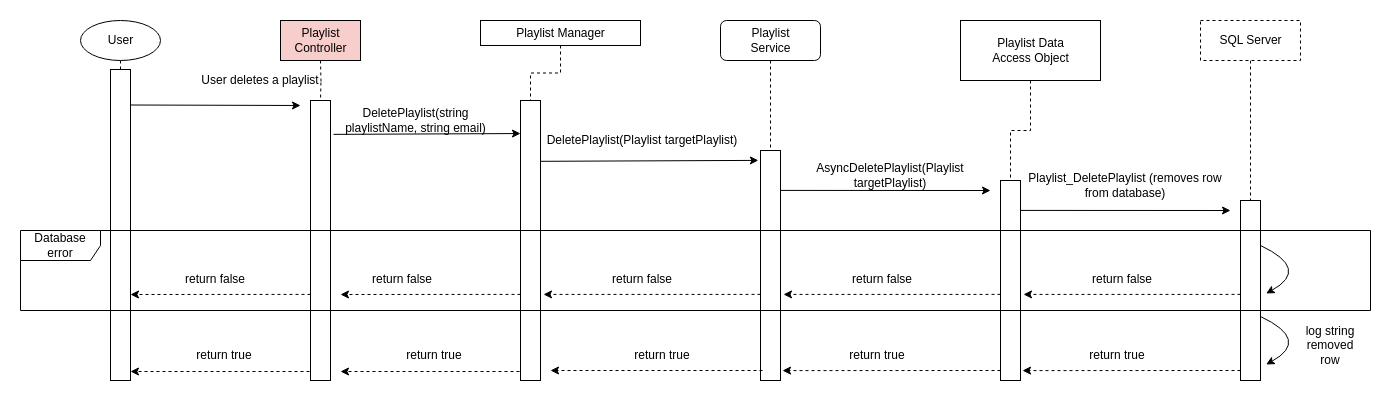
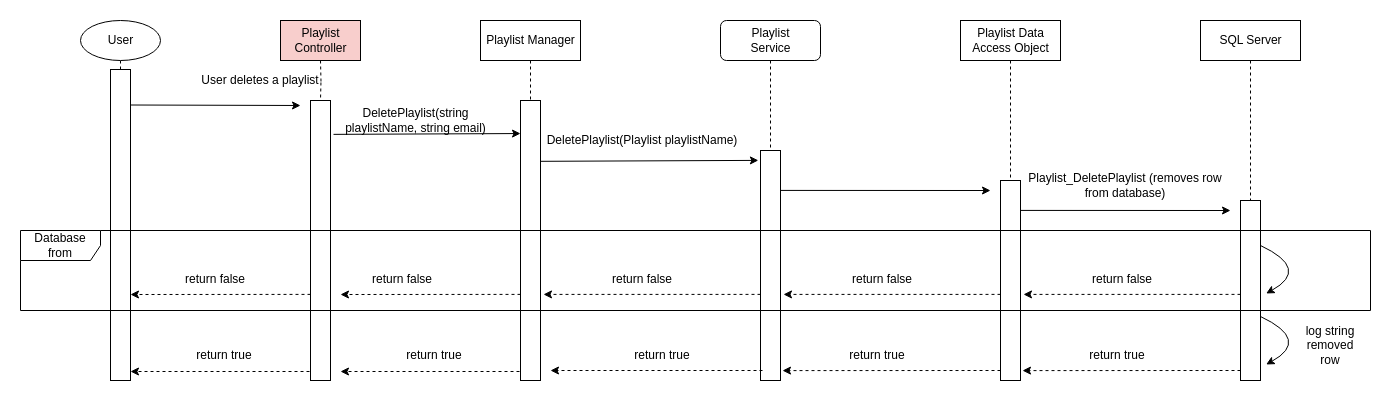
(561, 33) -> (531, 41)
(1251, 41) -> (1251, 41)
(1031, 51) -> (1011, 41)
(643, 141) -> (643, 141)
(891, 176) -> none
(61, 246) -> (61, 246)
